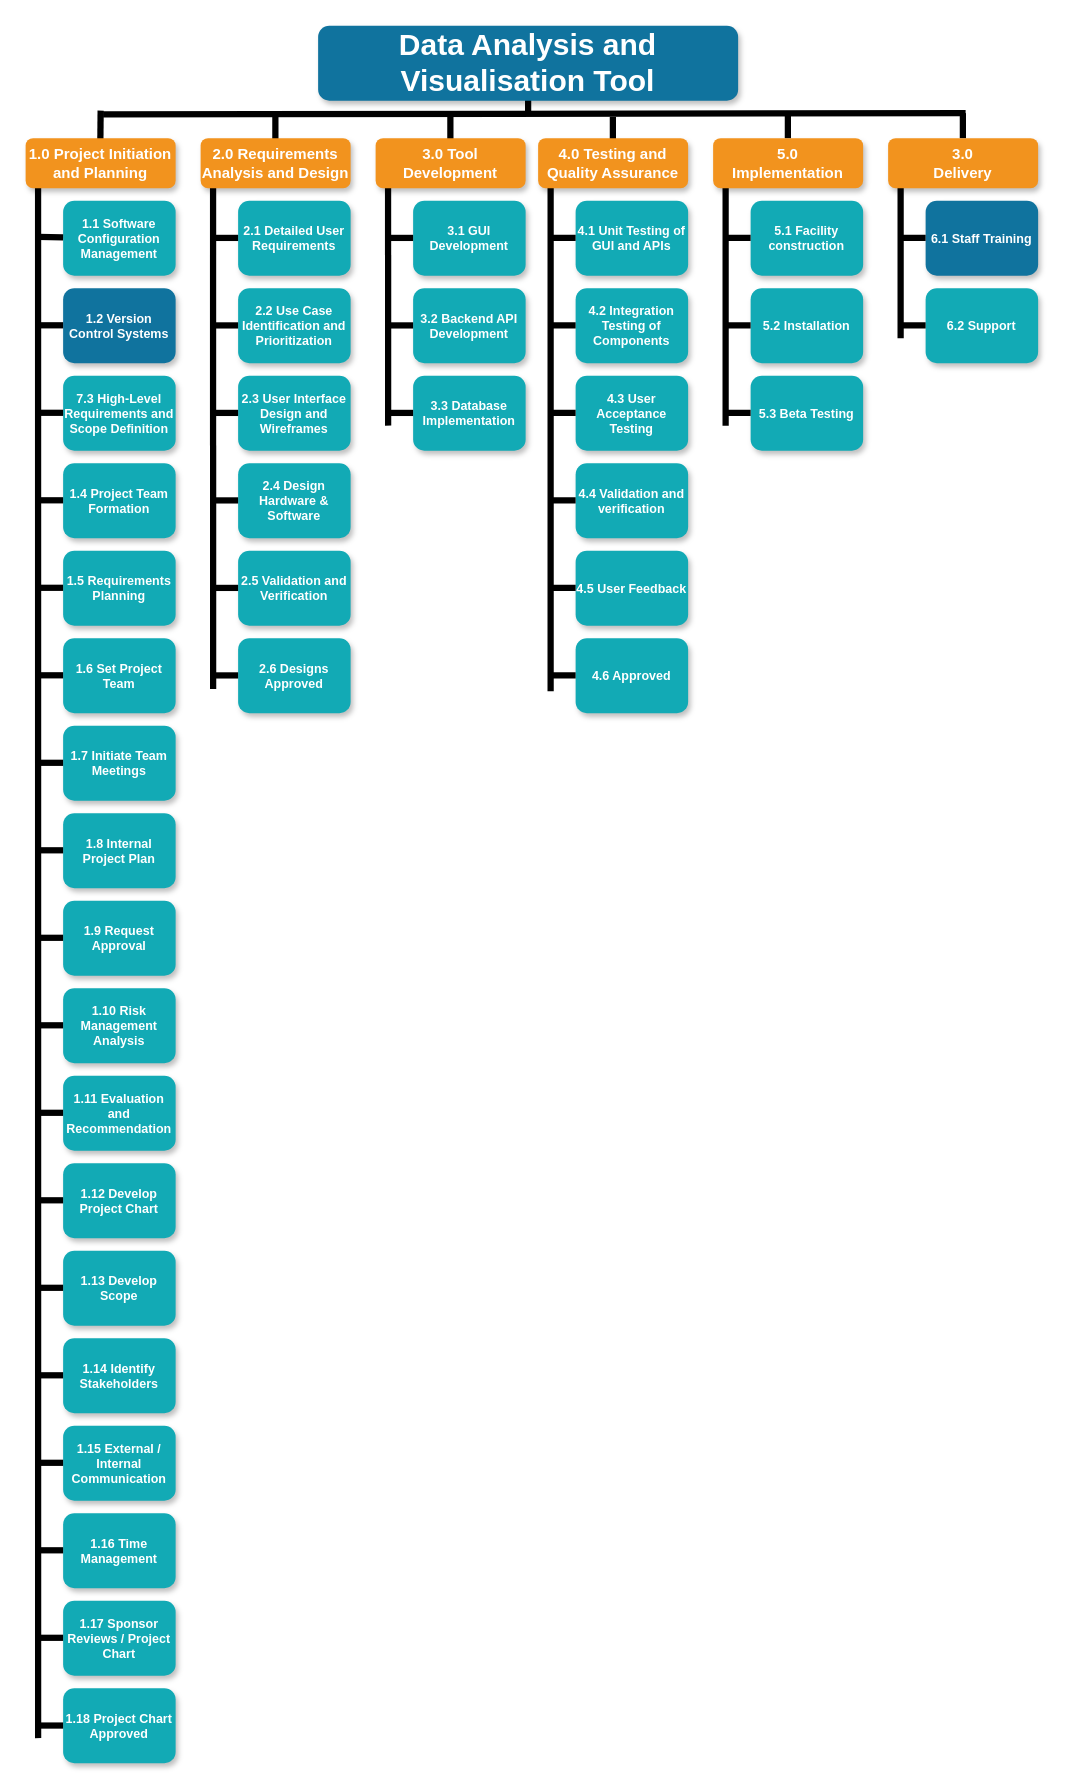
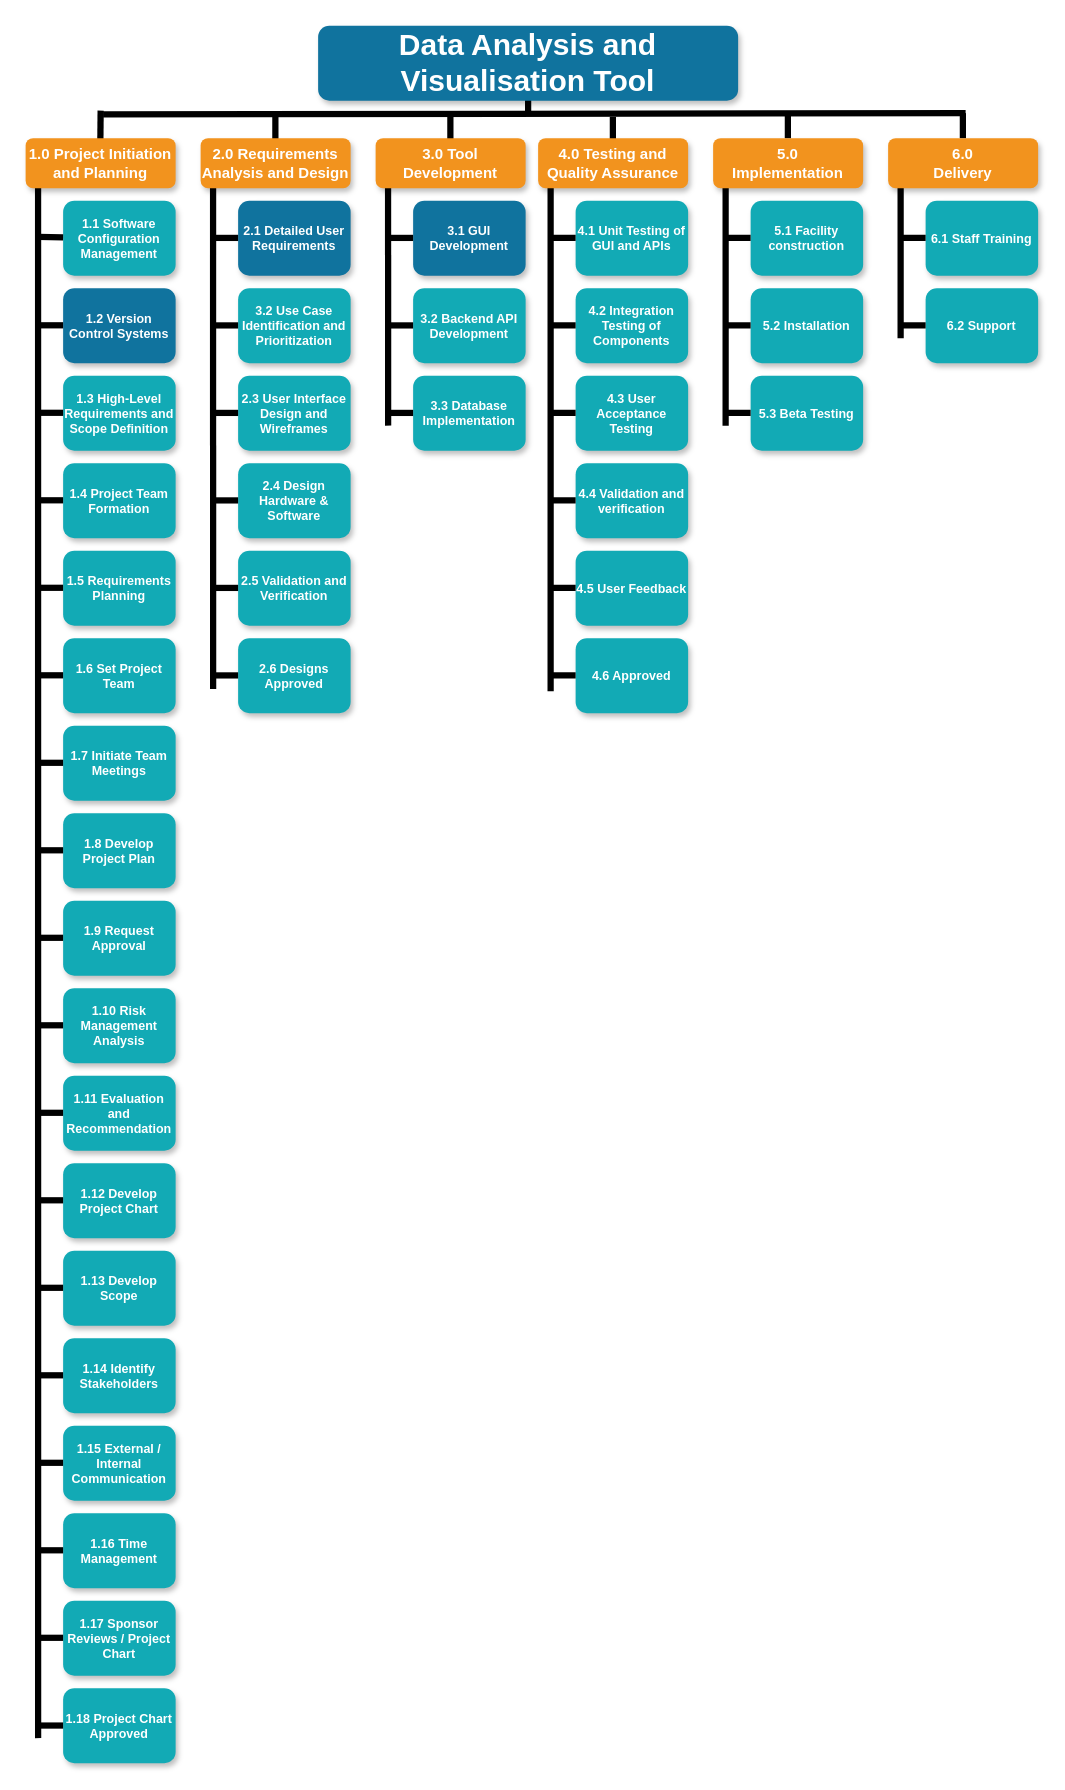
(963, 163) -> (963, 163)
(294, 238) -> (294, 238)
(469, 238) -> (469, 238)
(982, 238) -> (982, 238)
(294, 326) -> (294, 326)
(119, 413) -> (119, 413)
(119, 851) -> (119, 851)
